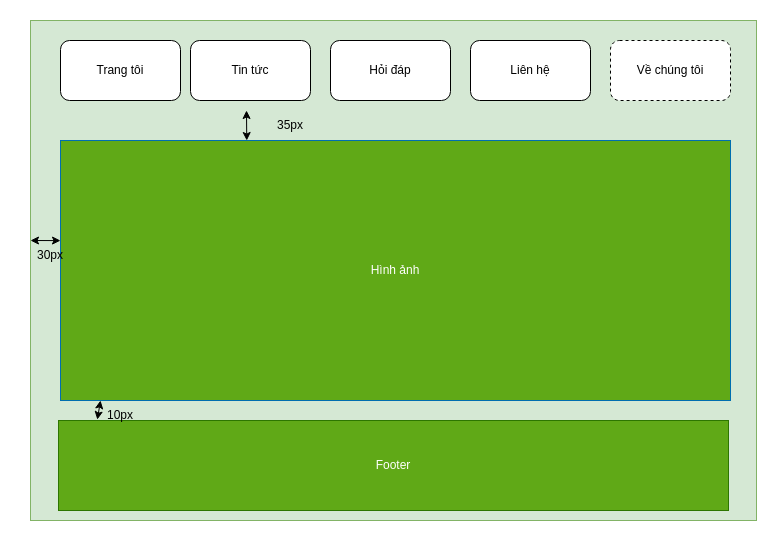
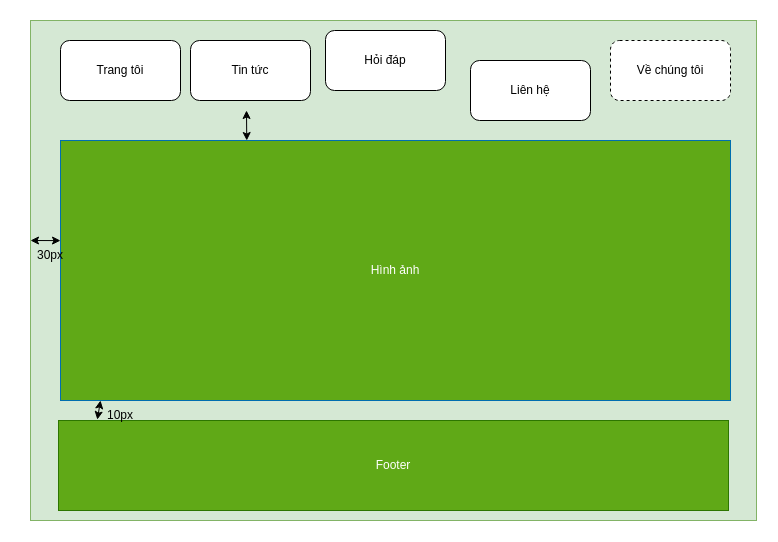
(391, 71) -> (386, 61)
(531, 71) -> (531, 91)
(291, 126) -> none
